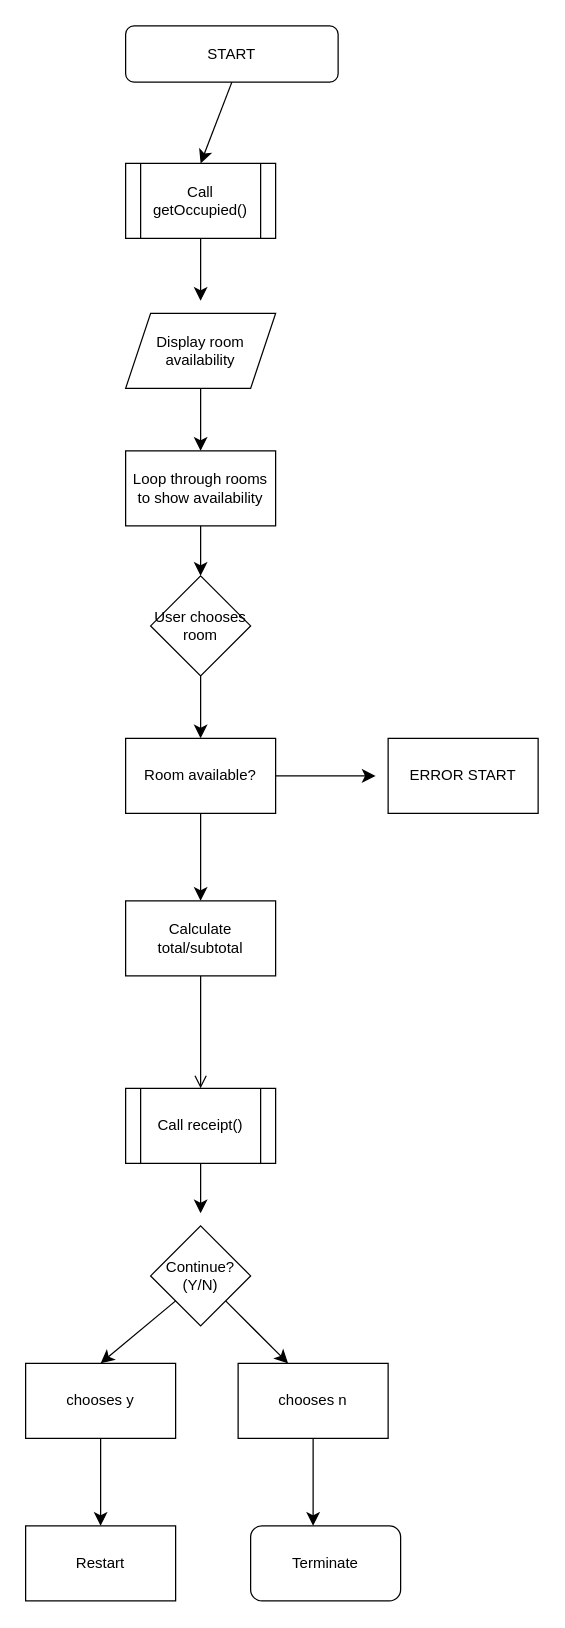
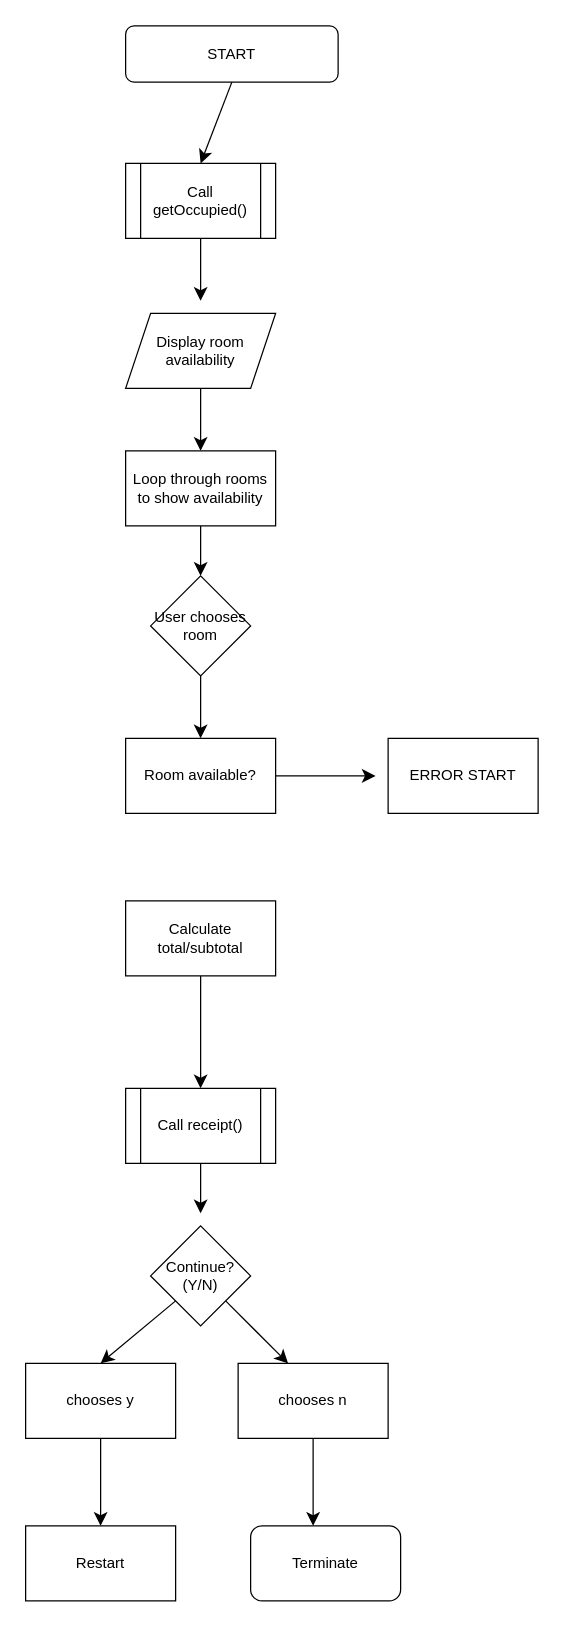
(201, 852) -> none
(201, 1079) -> (201, 1076)
